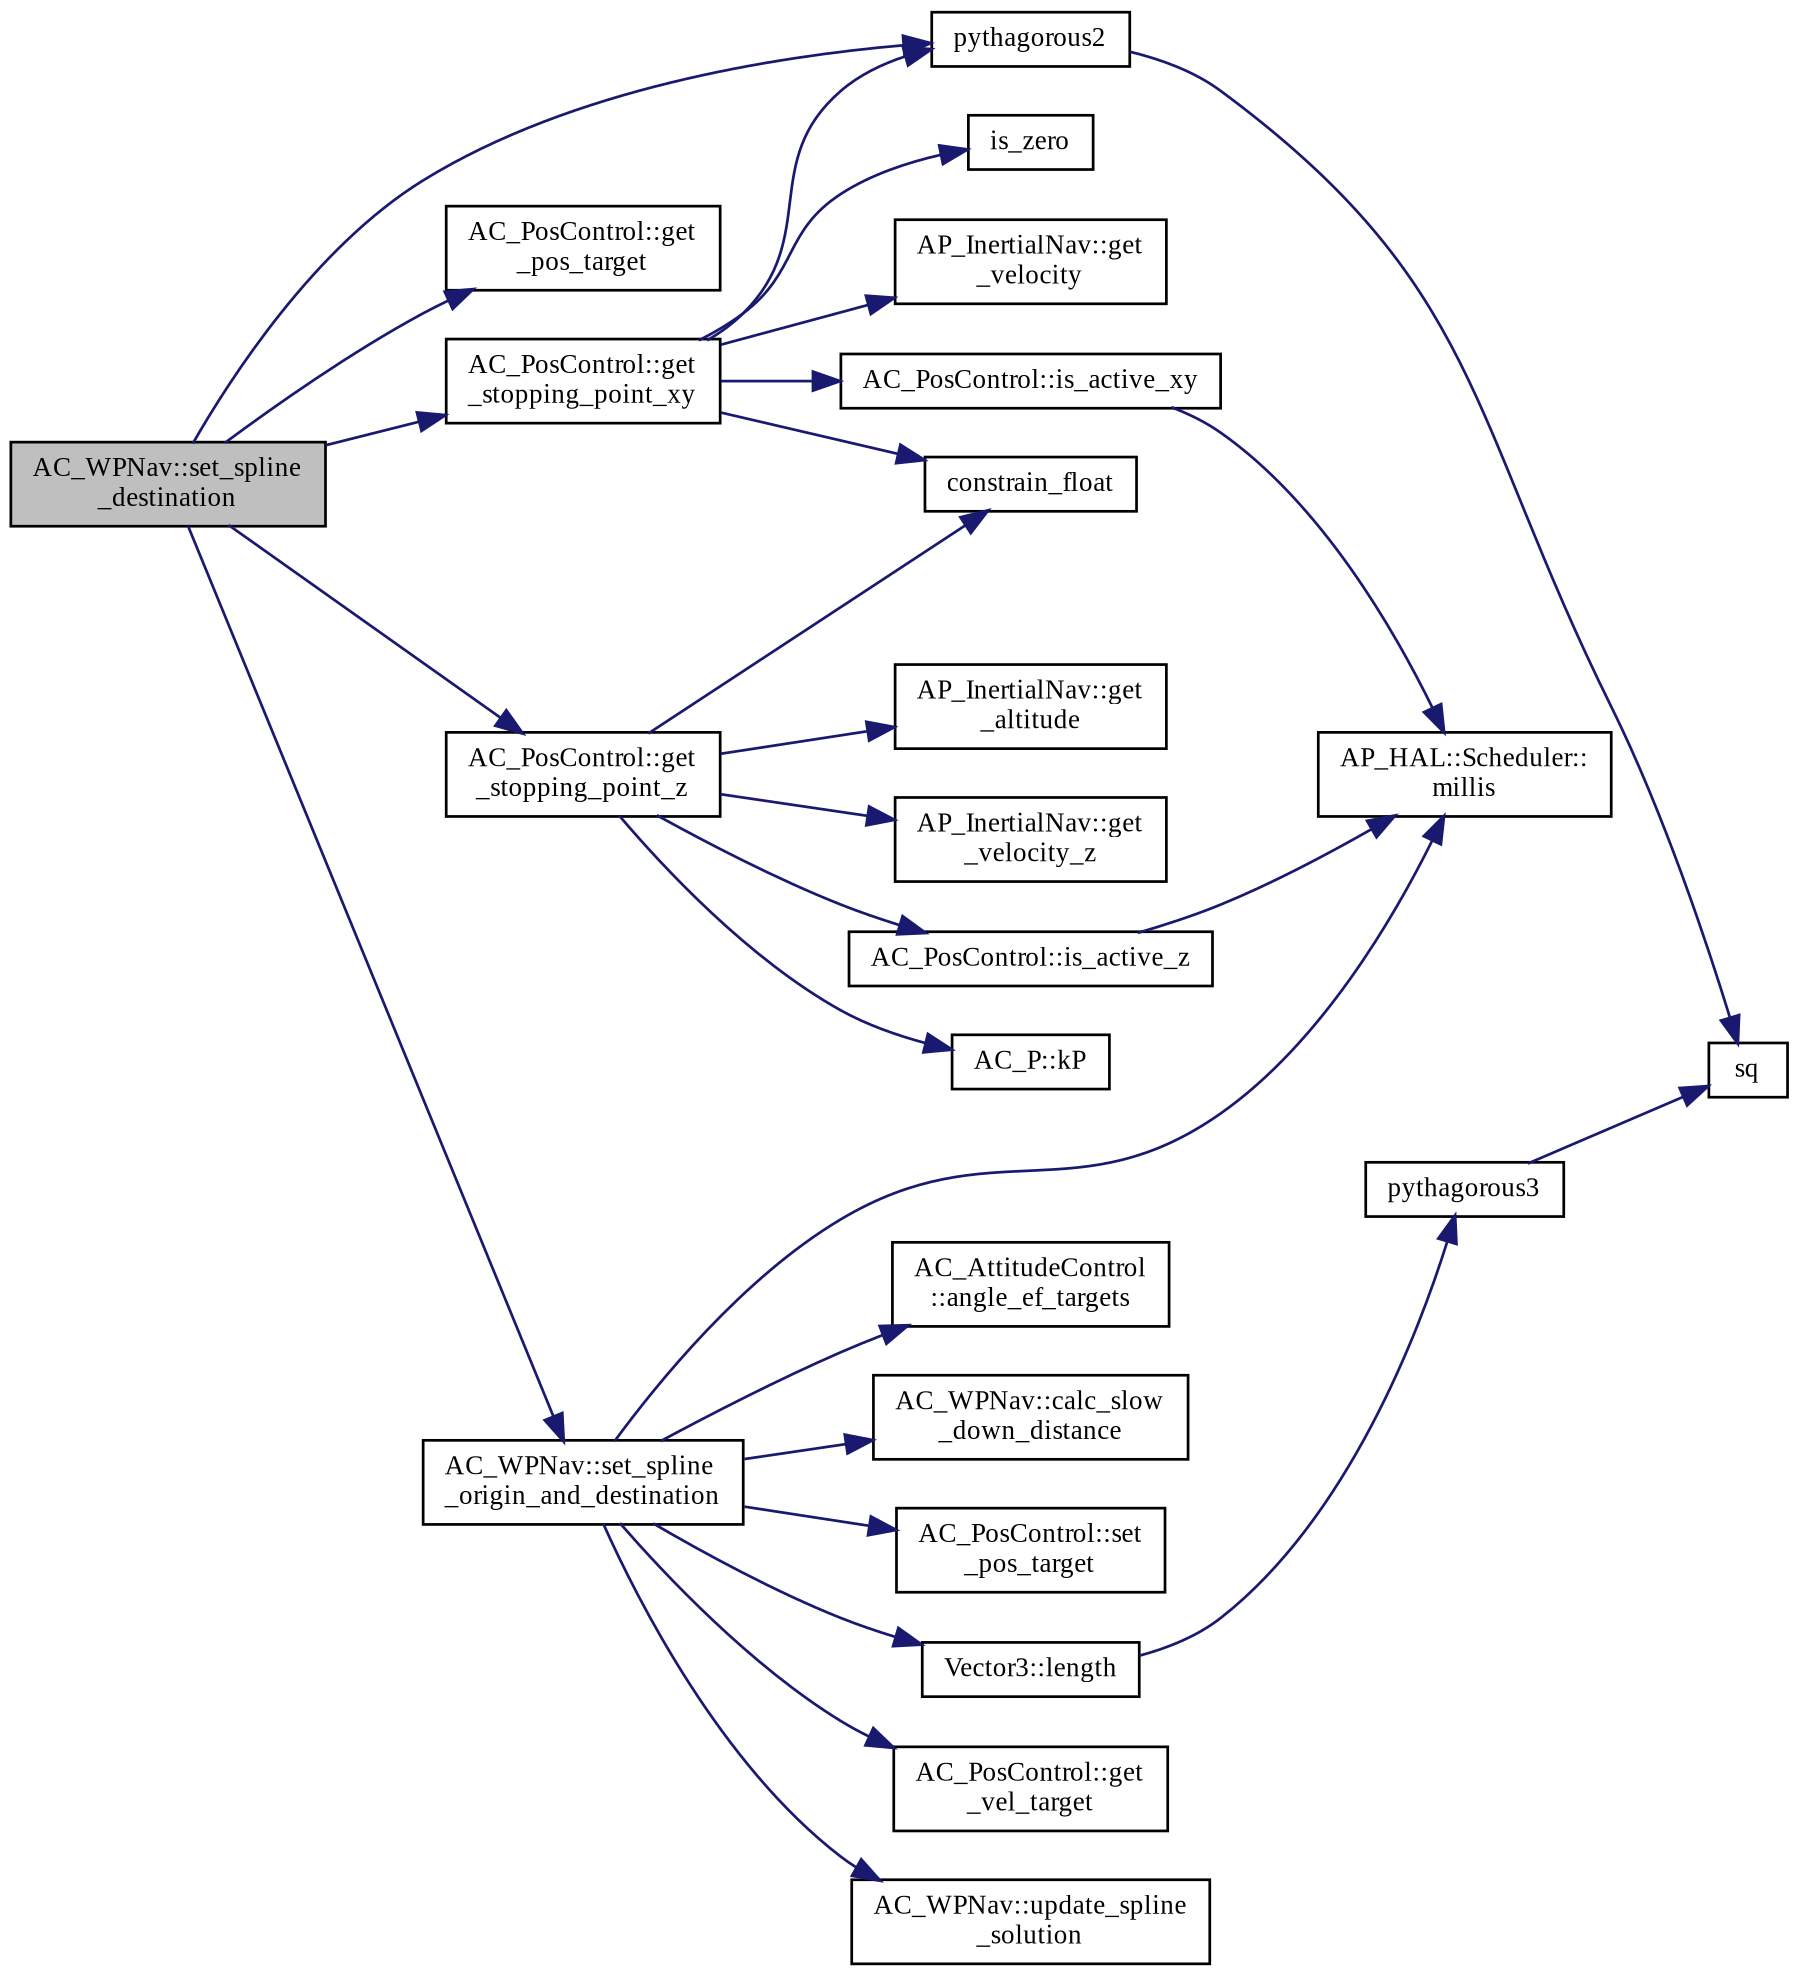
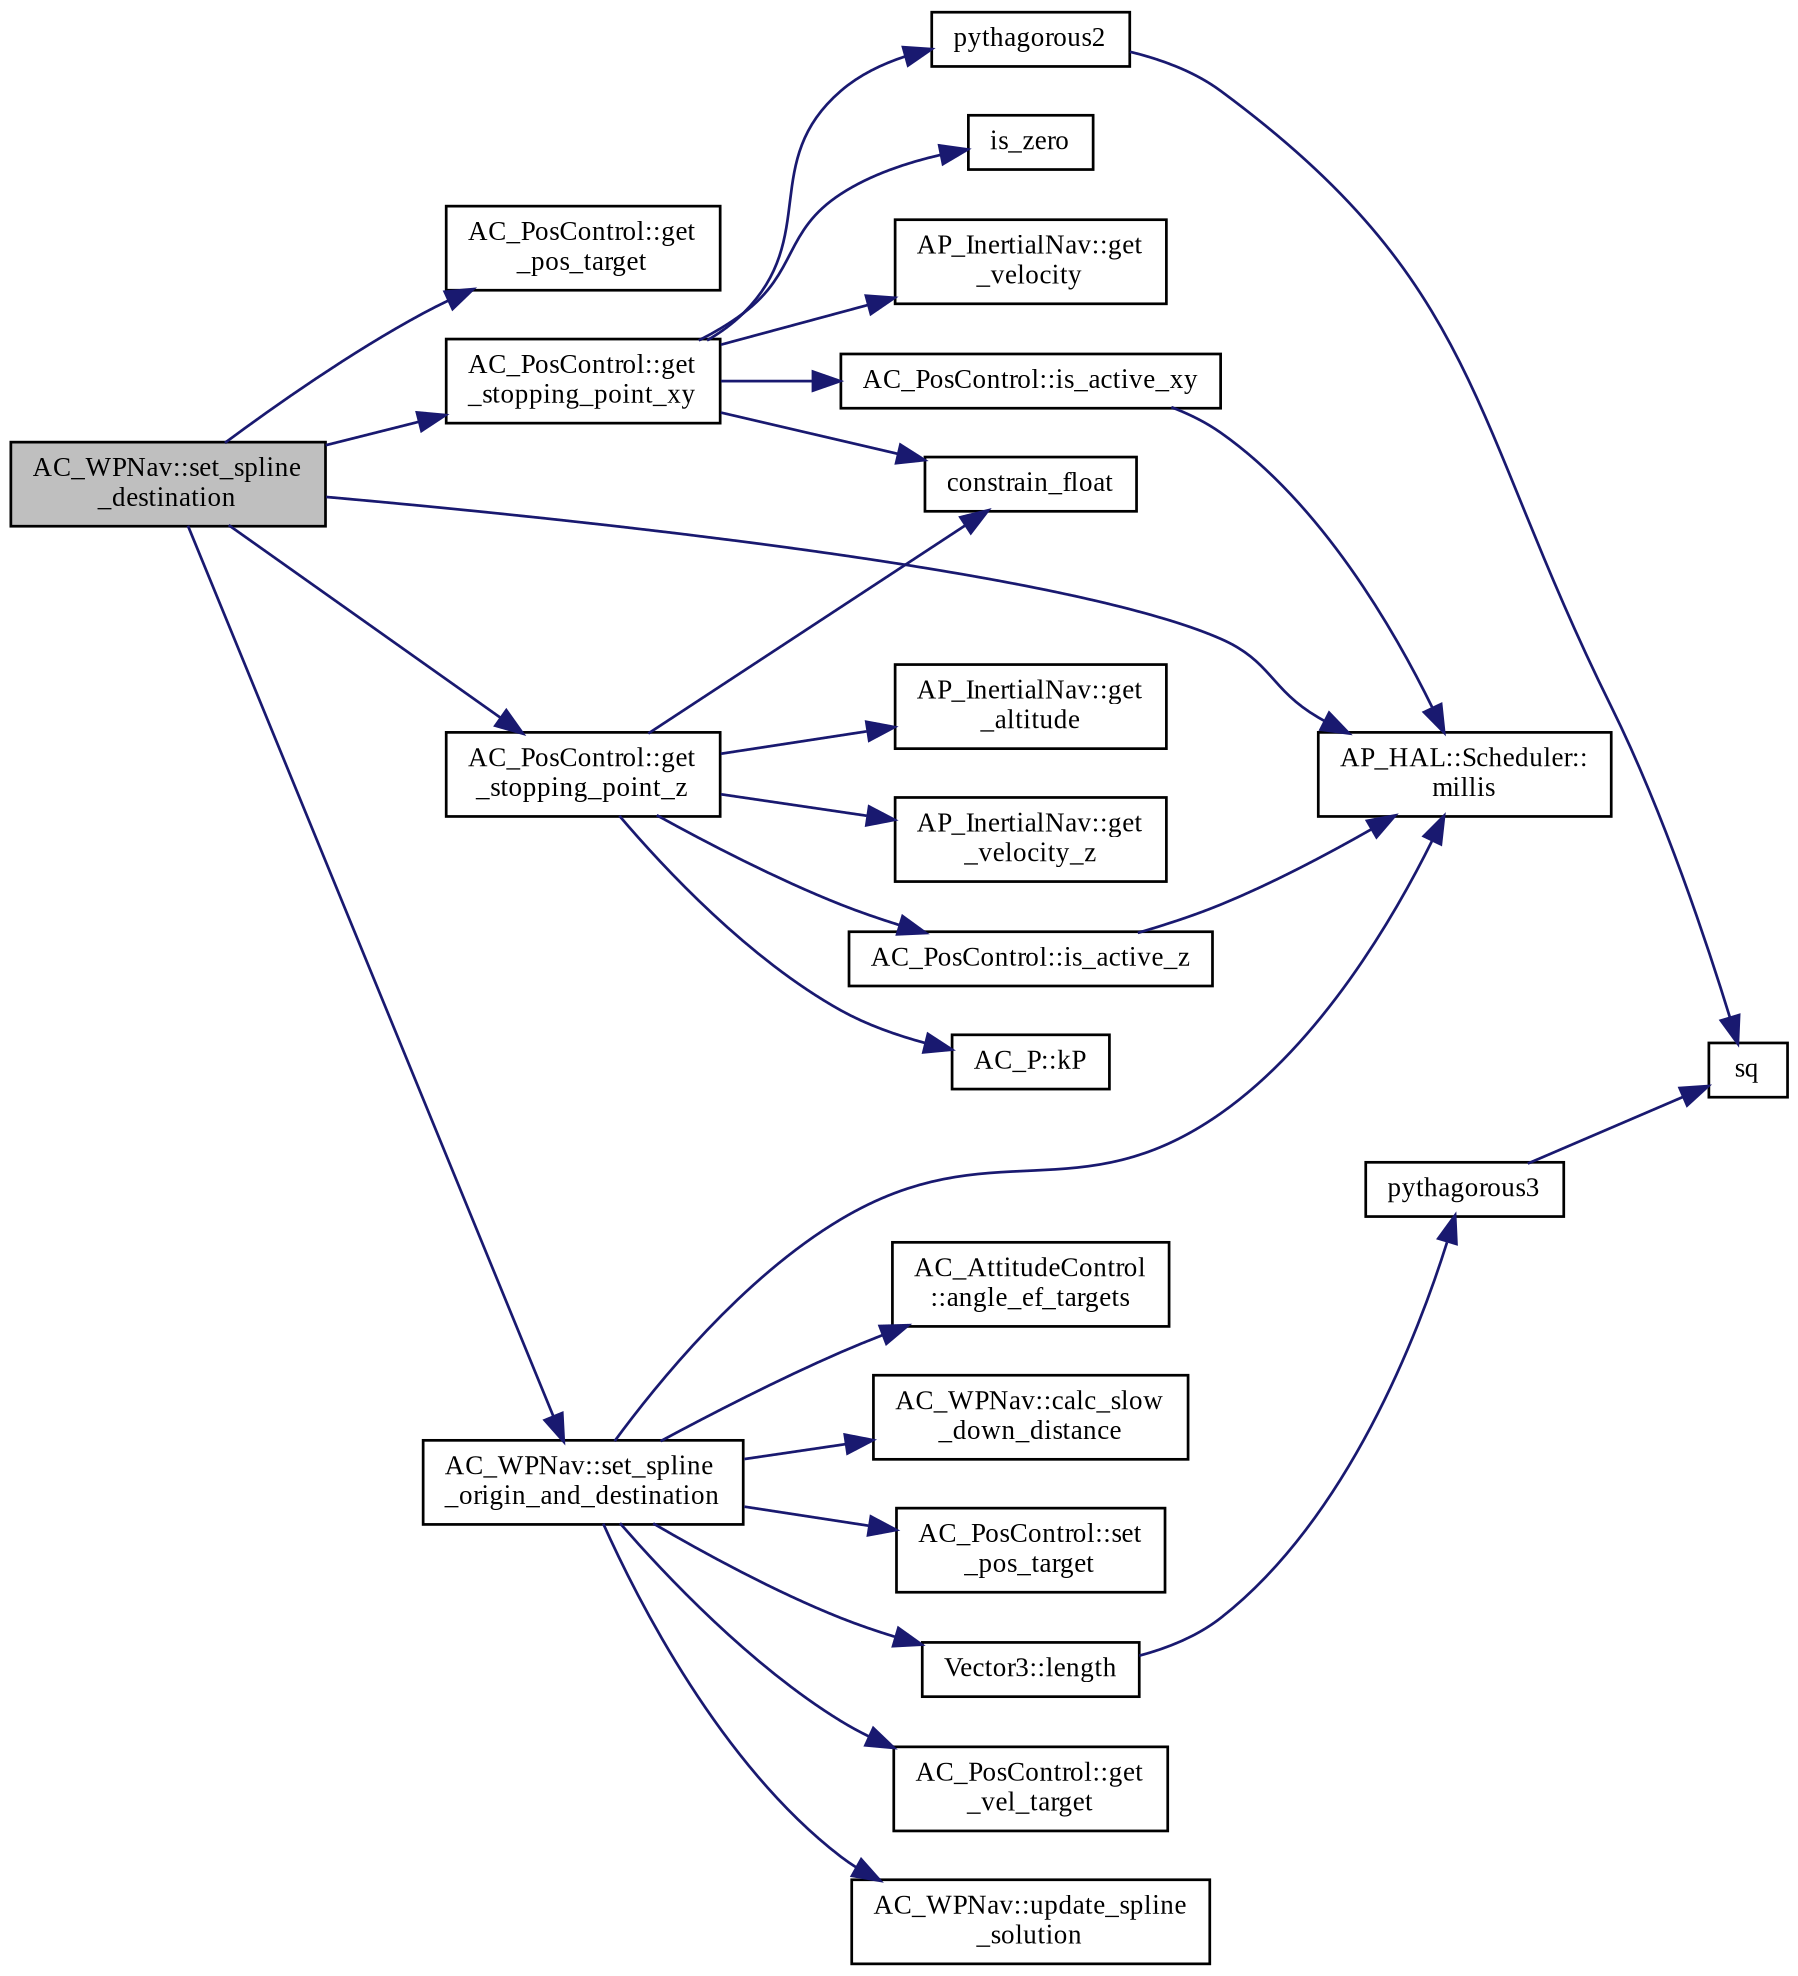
(489, 145) -> (844, 556)
